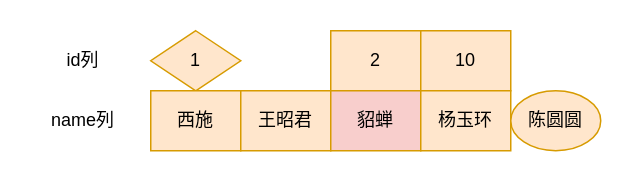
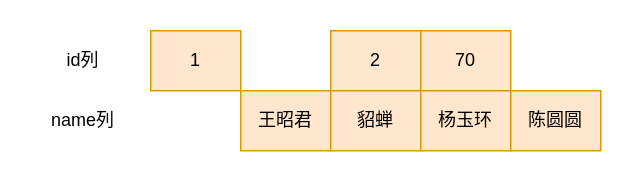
(196, 61) -> (196, 61)
(466, 61) -> (466, 61)
(196, 121) -> none
(376, 121) -> (376, 121)
(556, 121) -> (556, 121)
